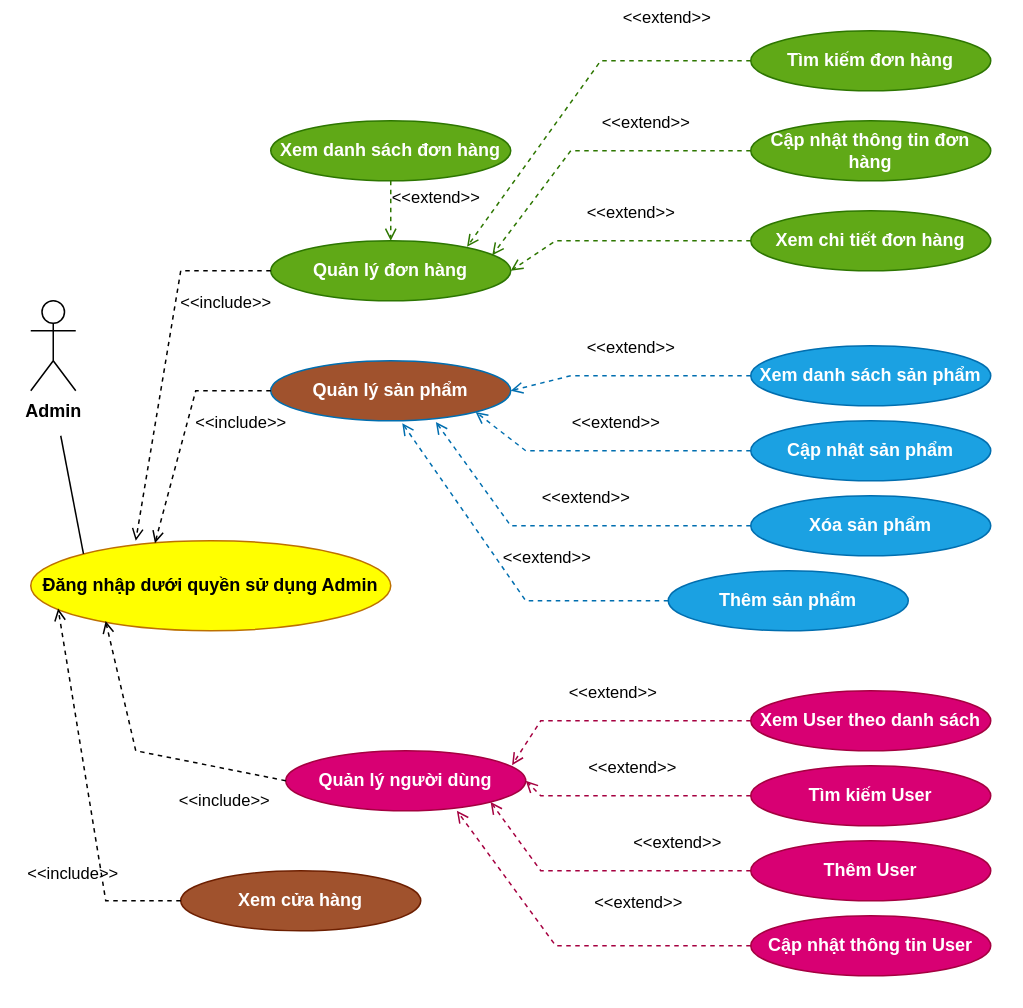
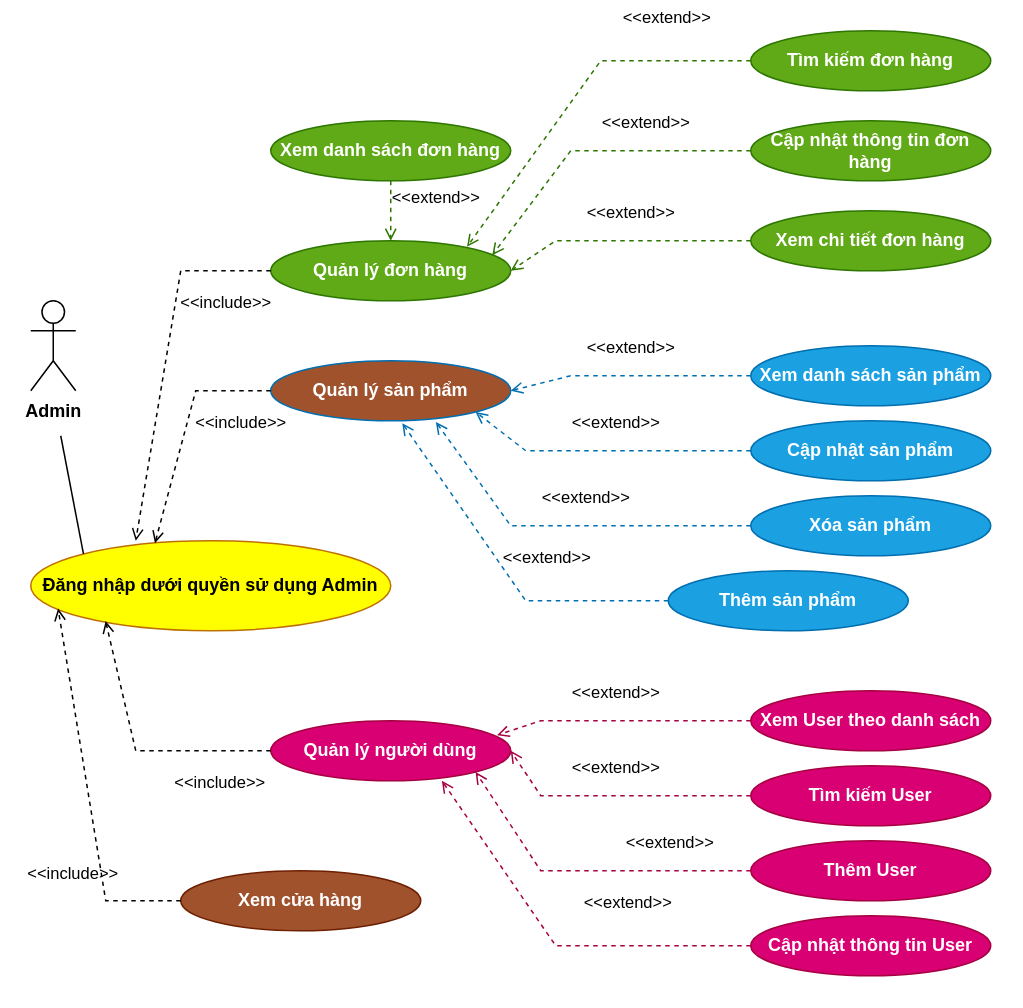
(406, 781) -> (391, 751)
